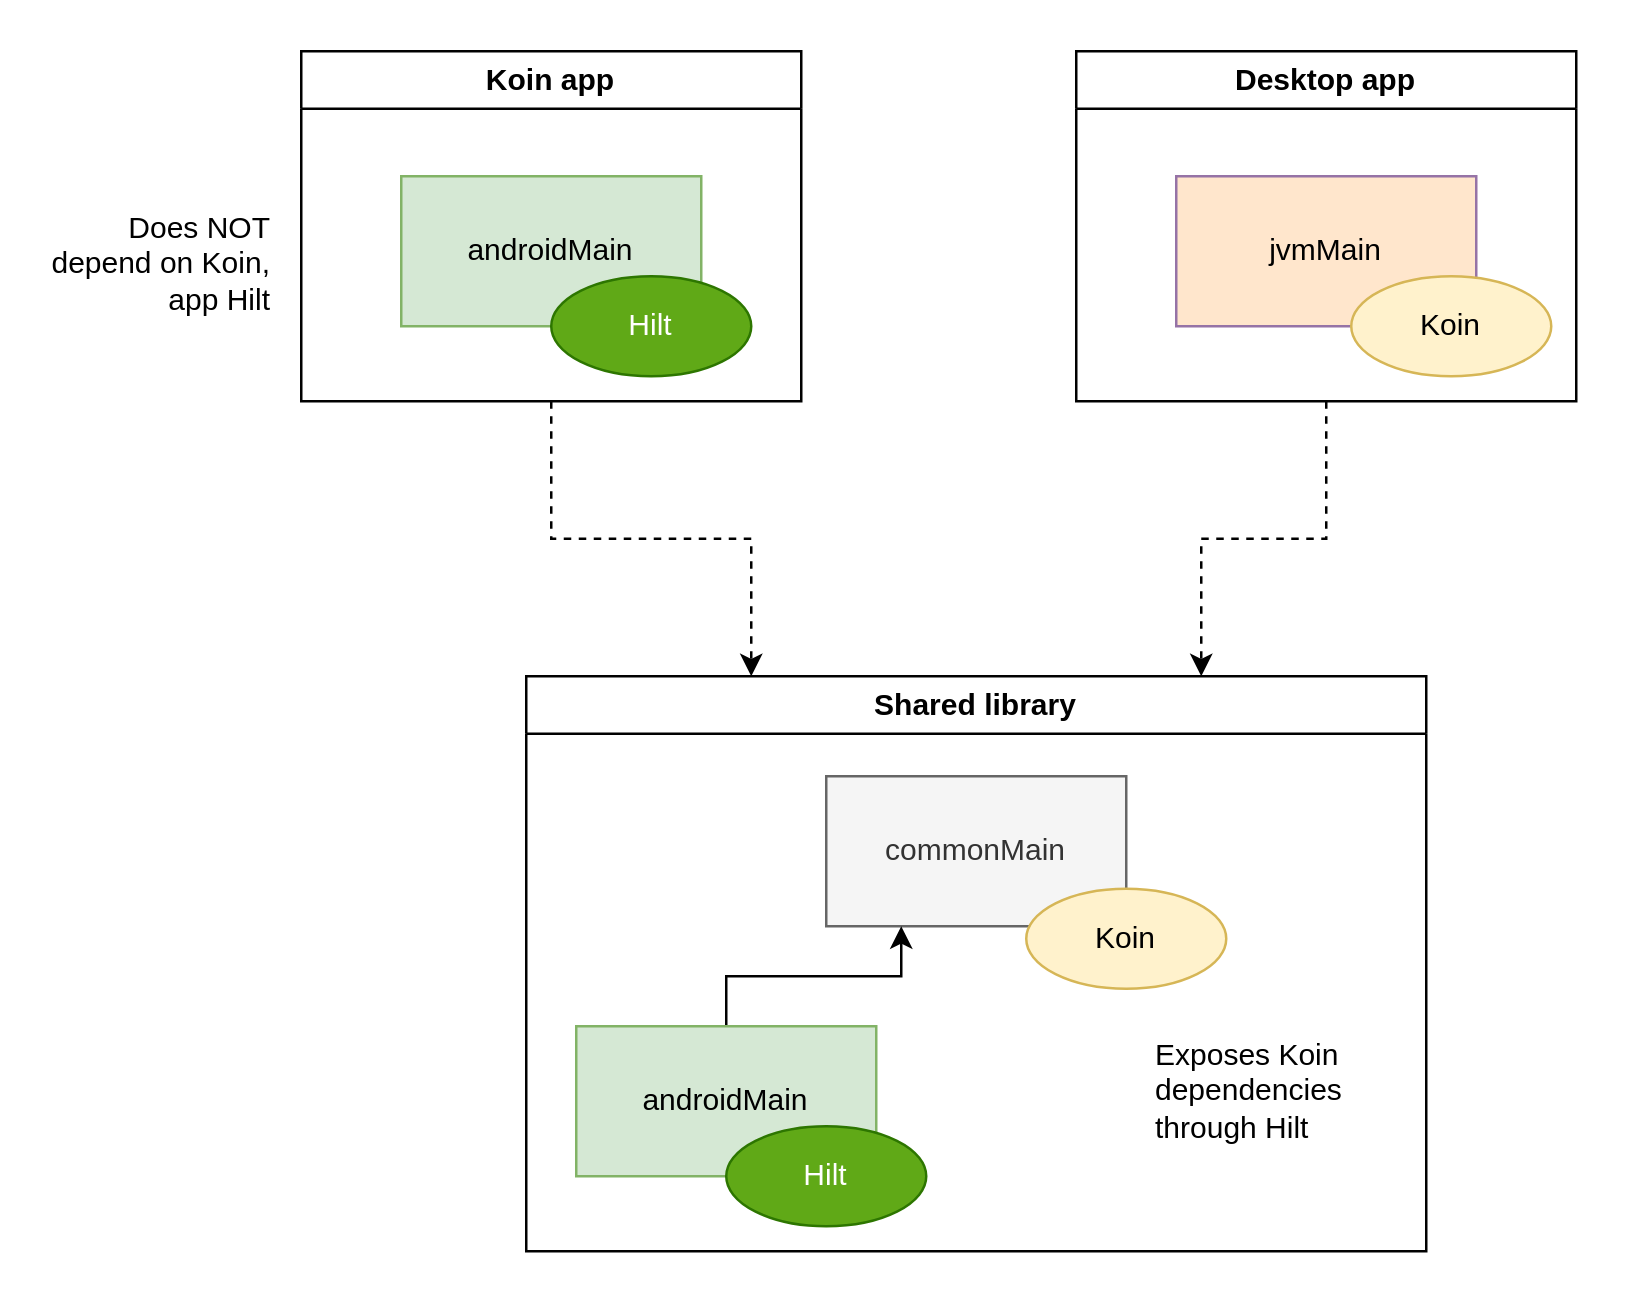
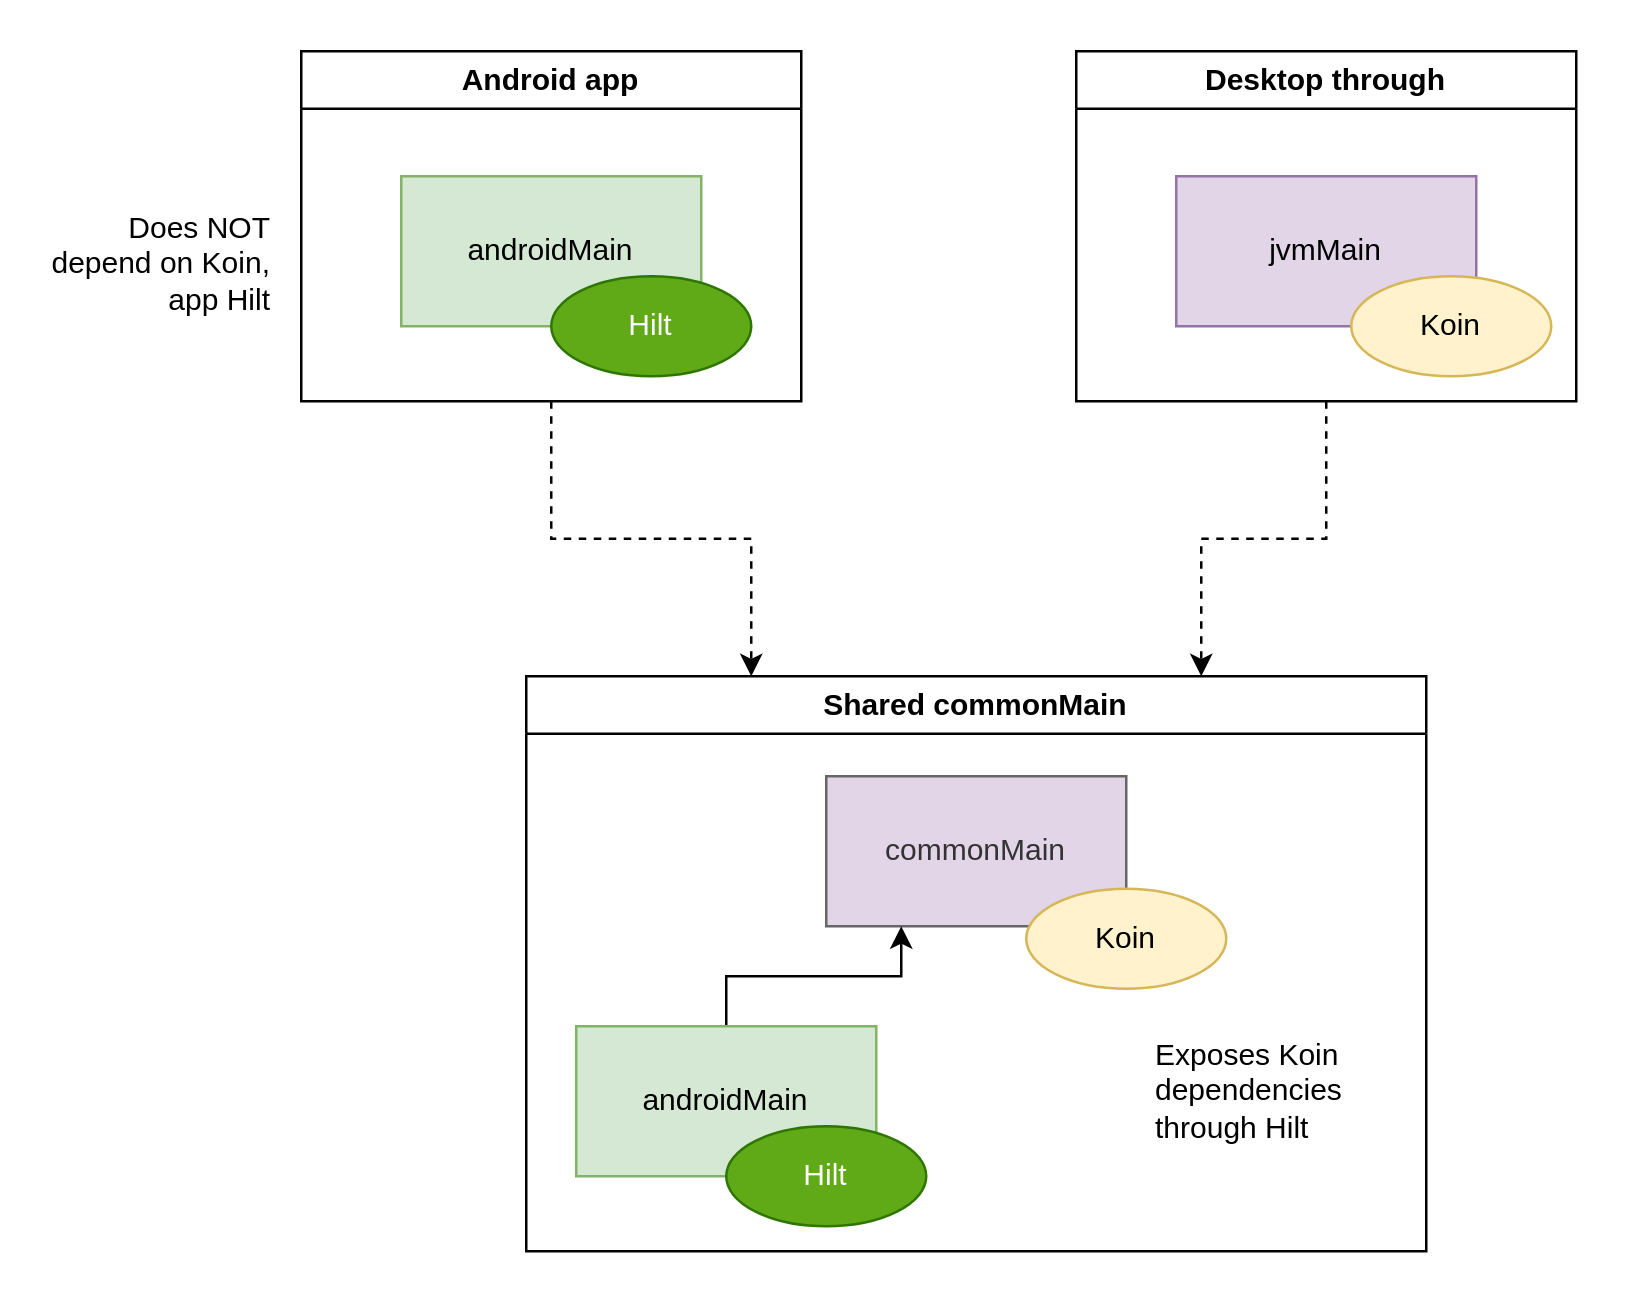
(551, 81) -> (551, 81)
(1326, 81) -> (1326, 81)
(1326, 251) -> (1326, 251)
(976, 706) -> (976, 706)
(976, 851) -> (976, 851)
